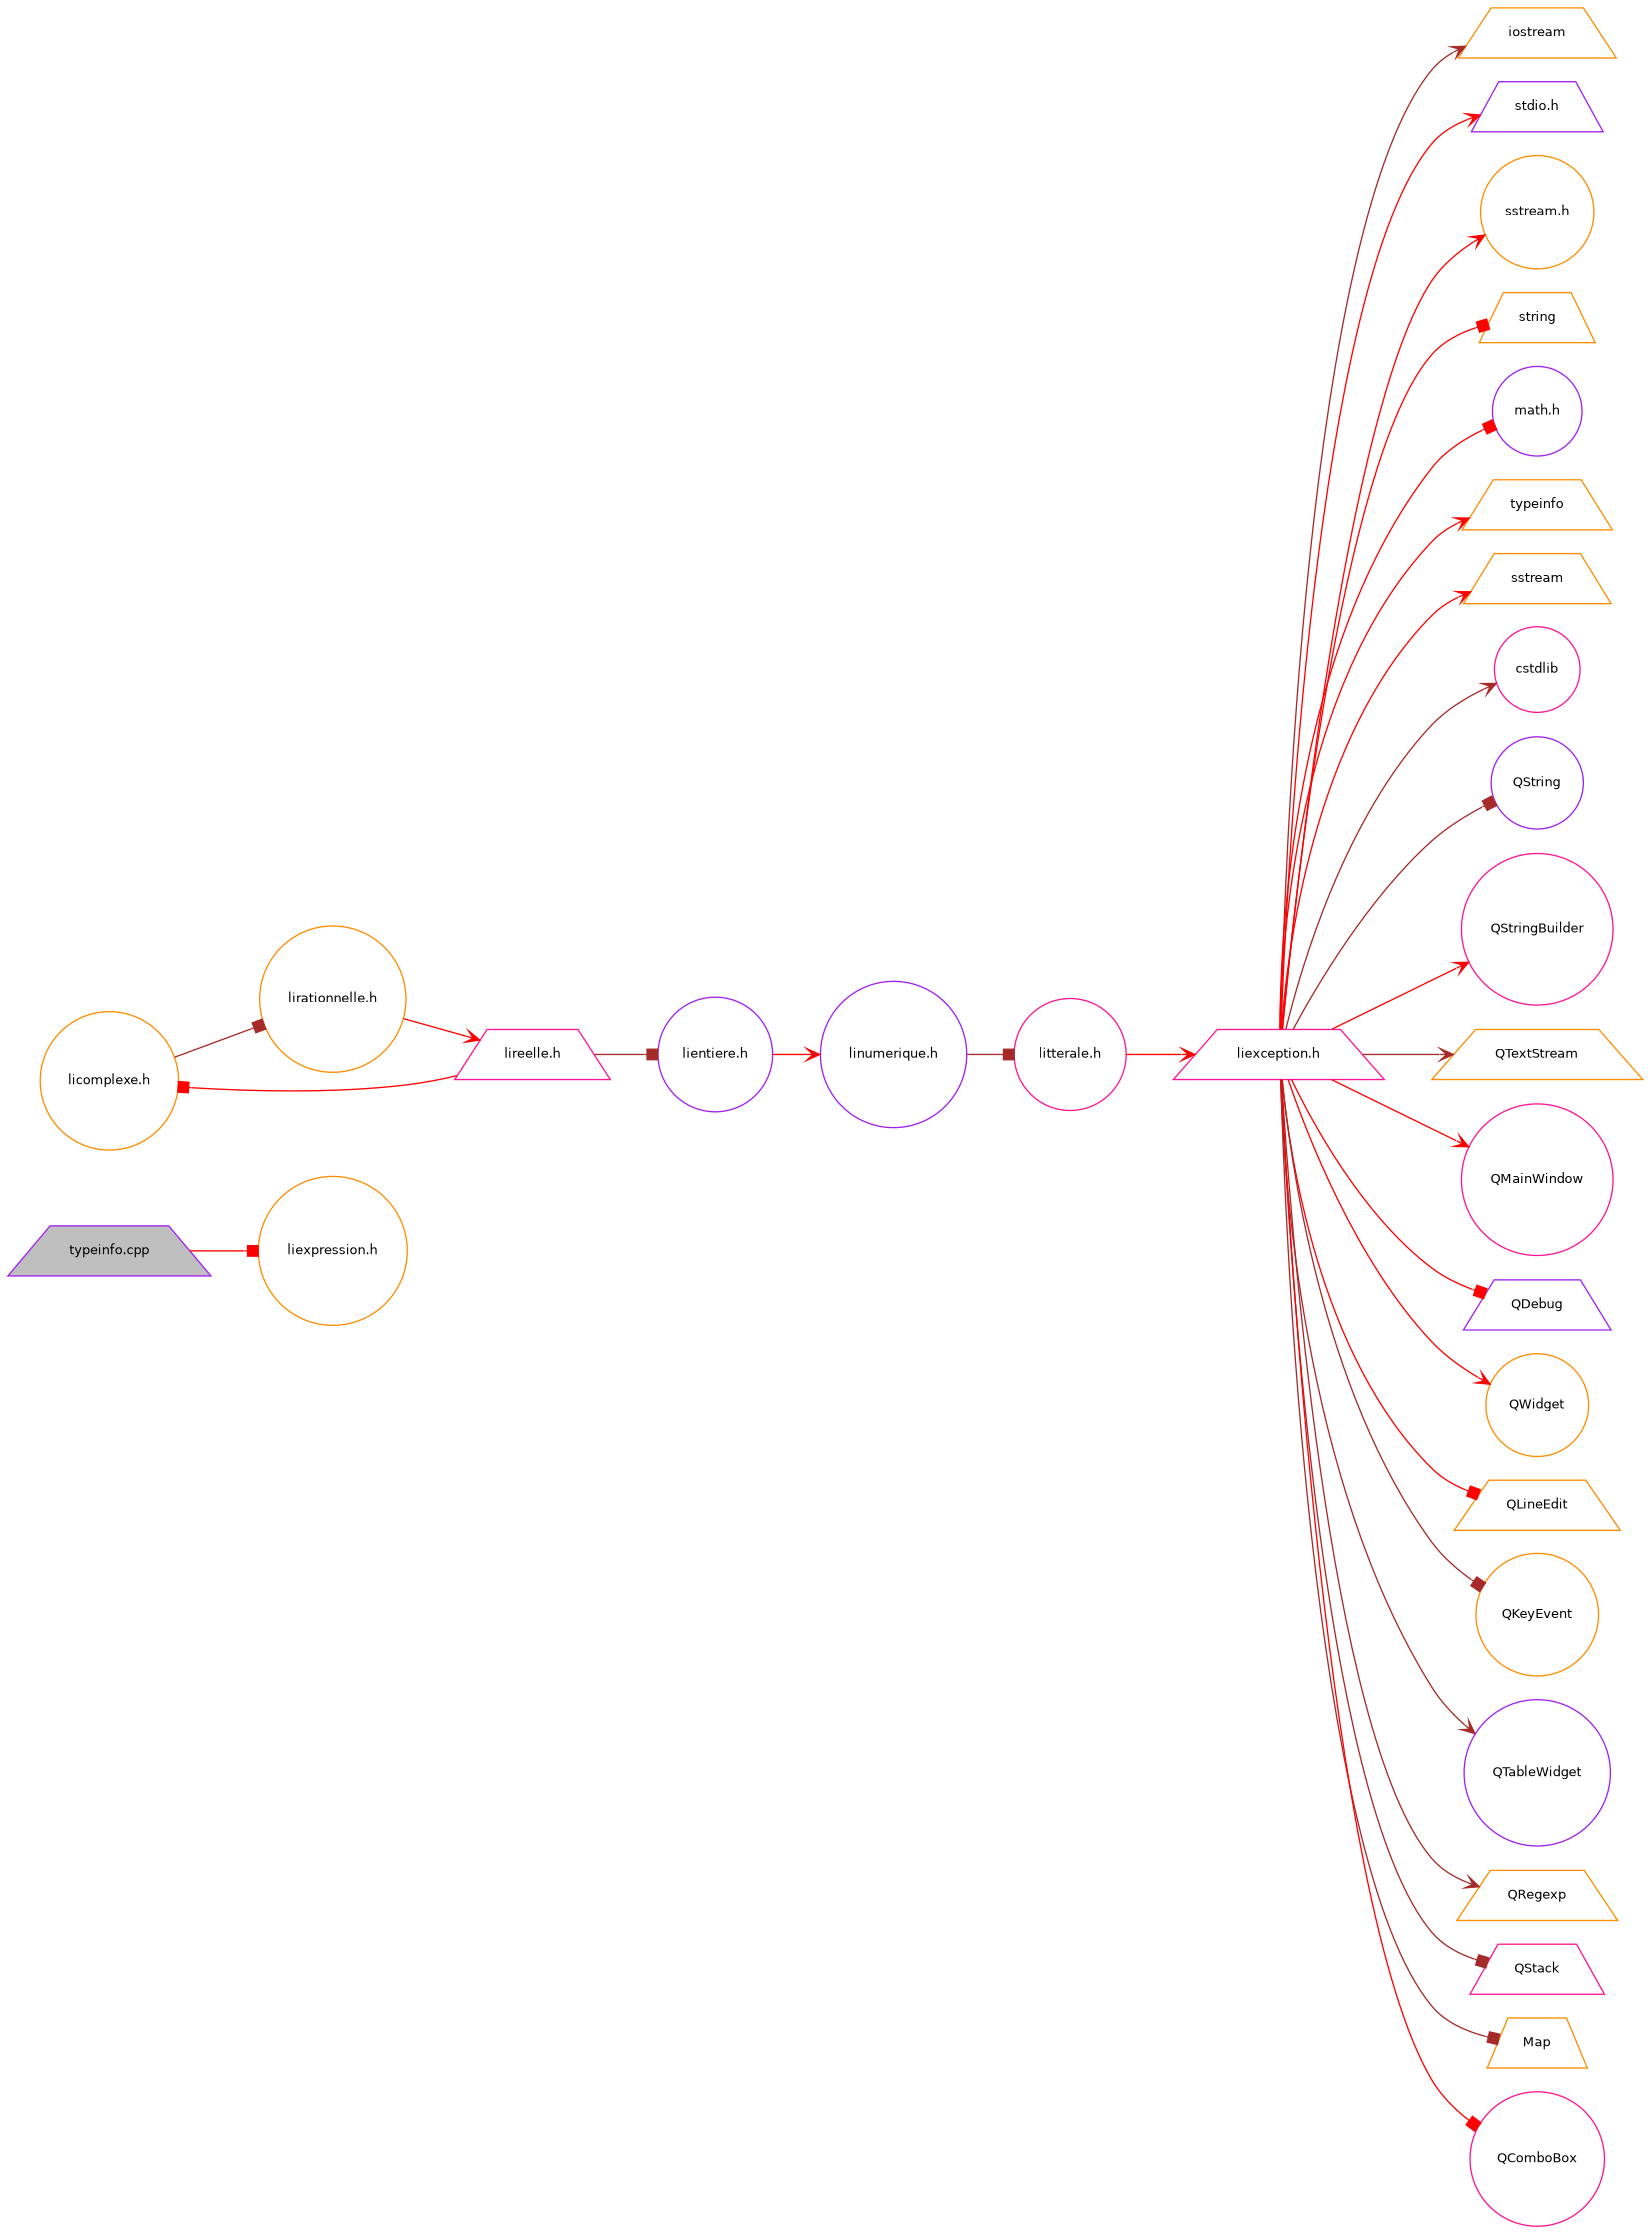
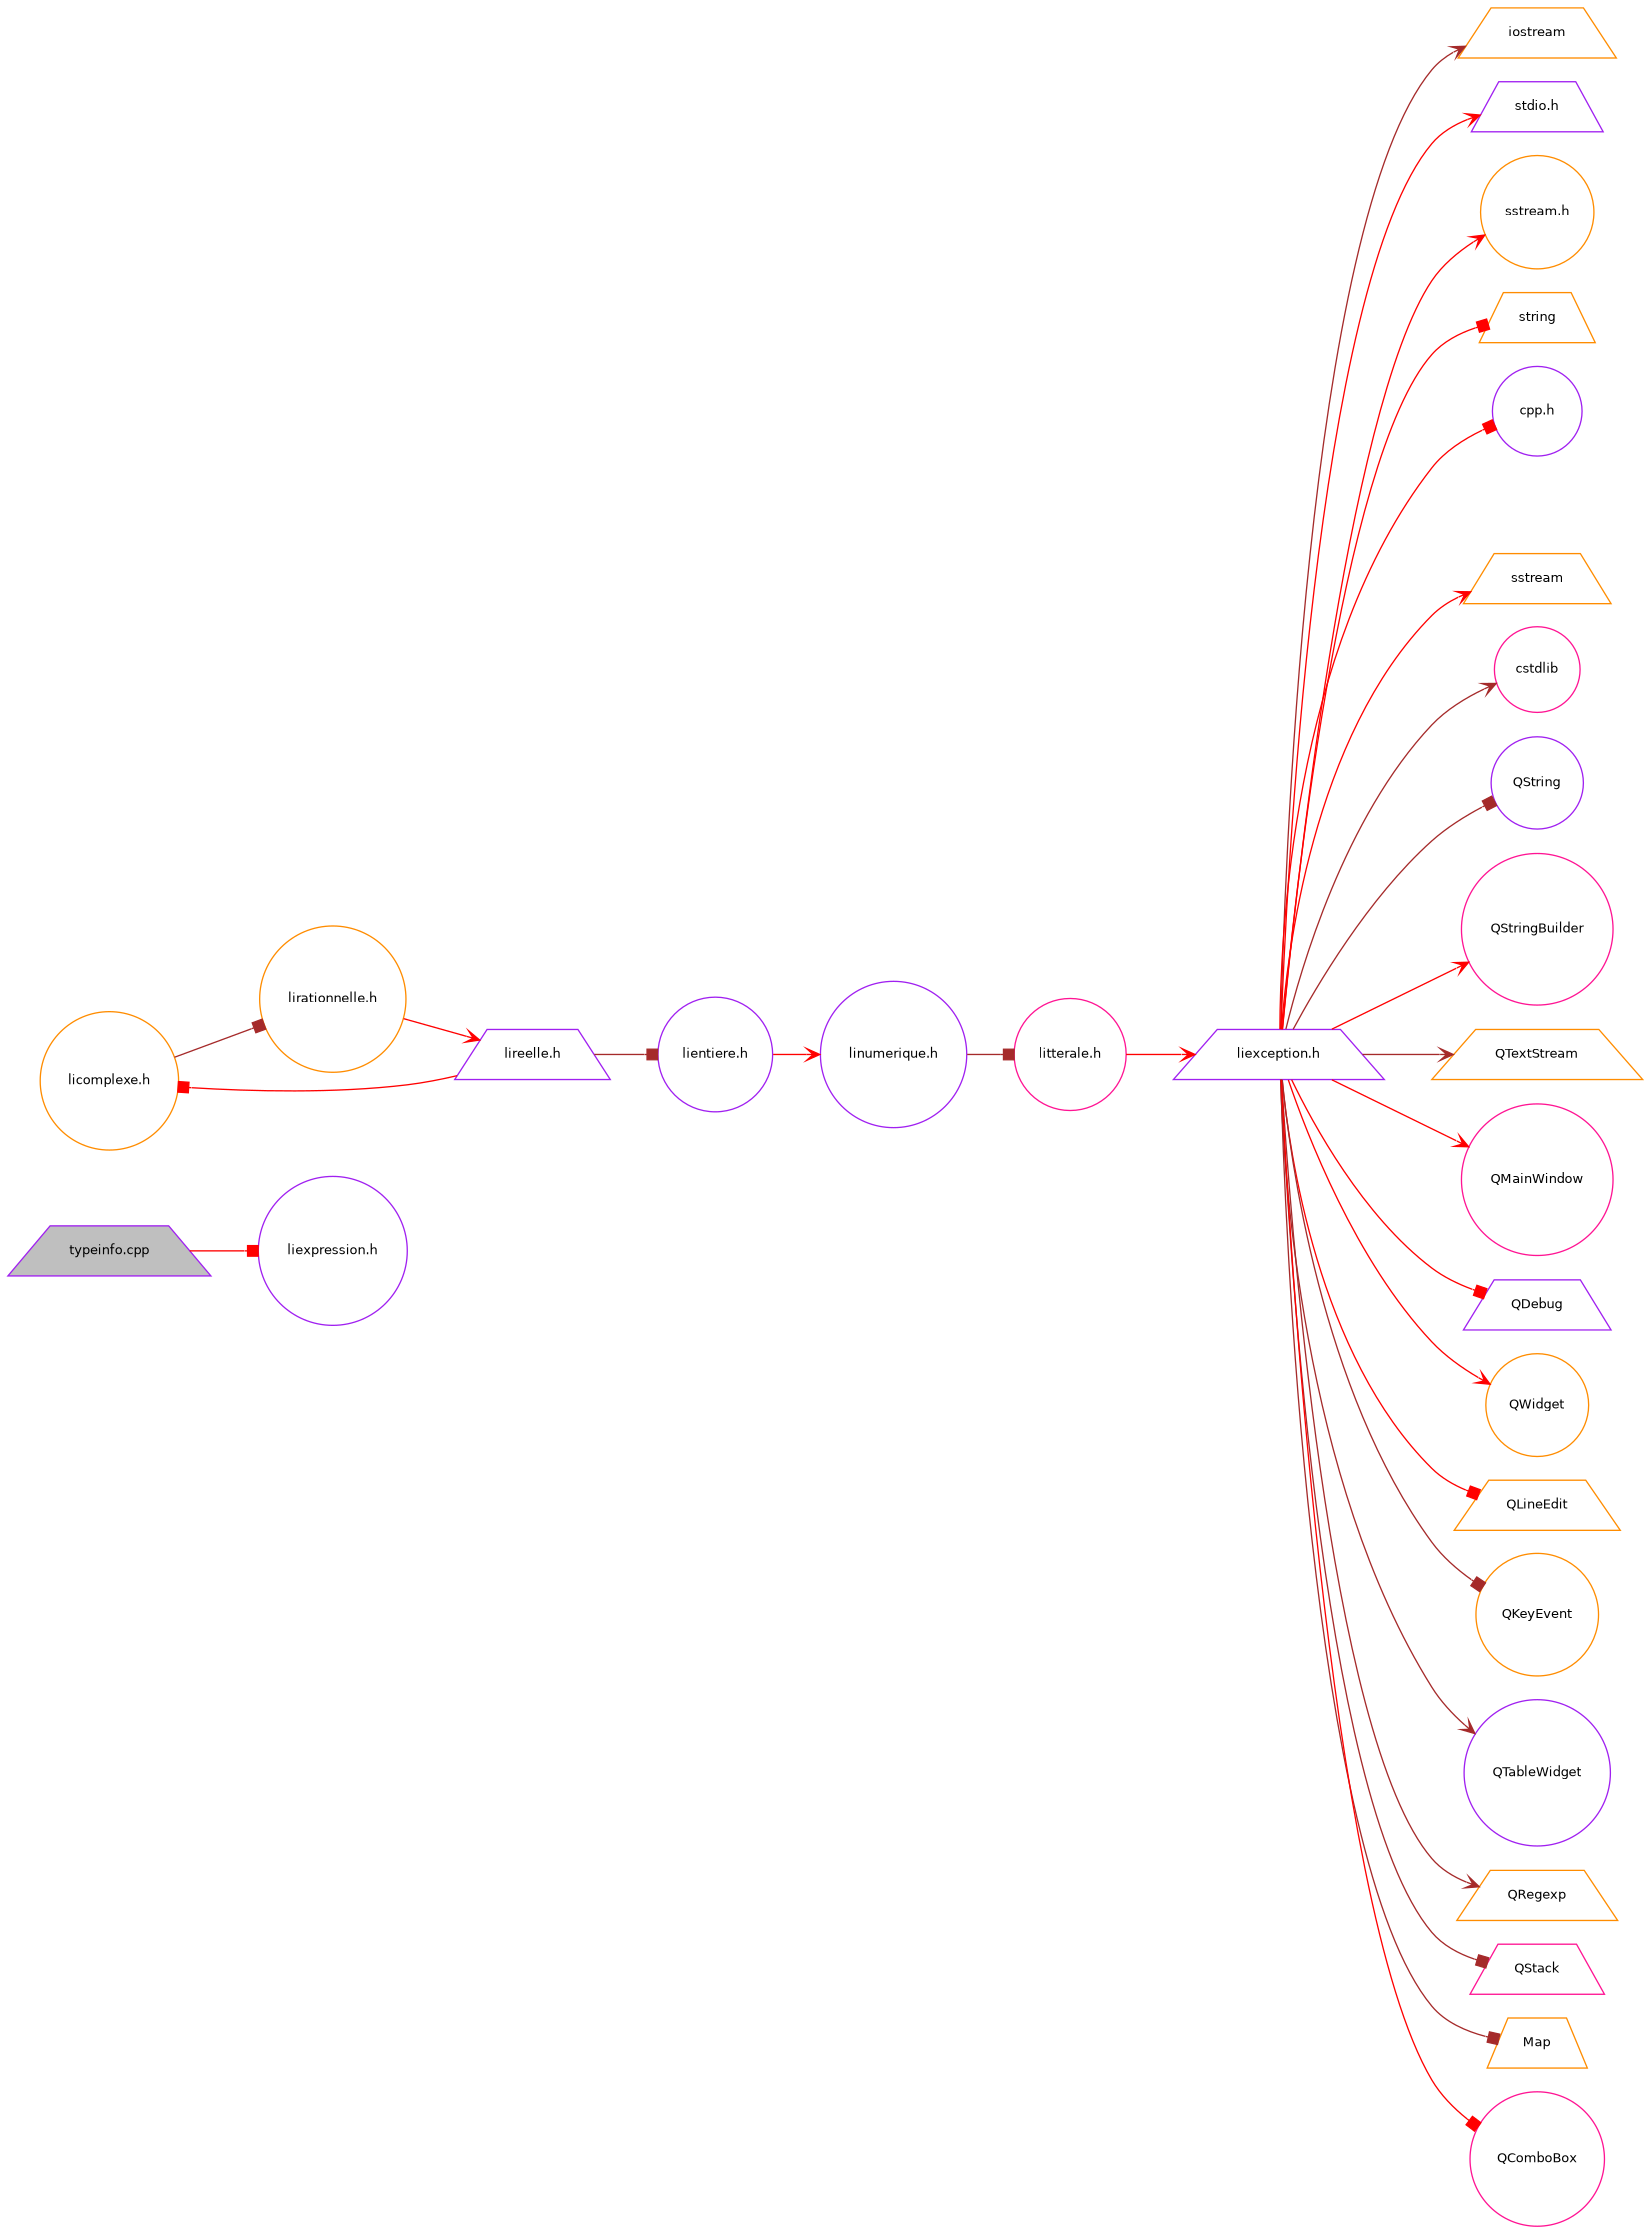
(1537, 411) -> (1537, 411)
(1537, 505) -> none
(532, 1054) -> (532, 1054)
(1279, 1054) -> (1279, 1054)
(333, 1251) -> (333, 1251)
